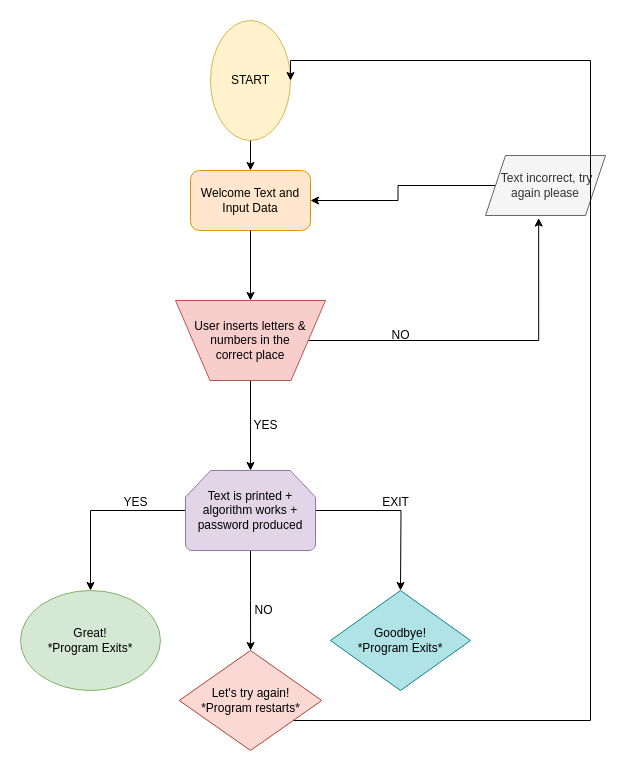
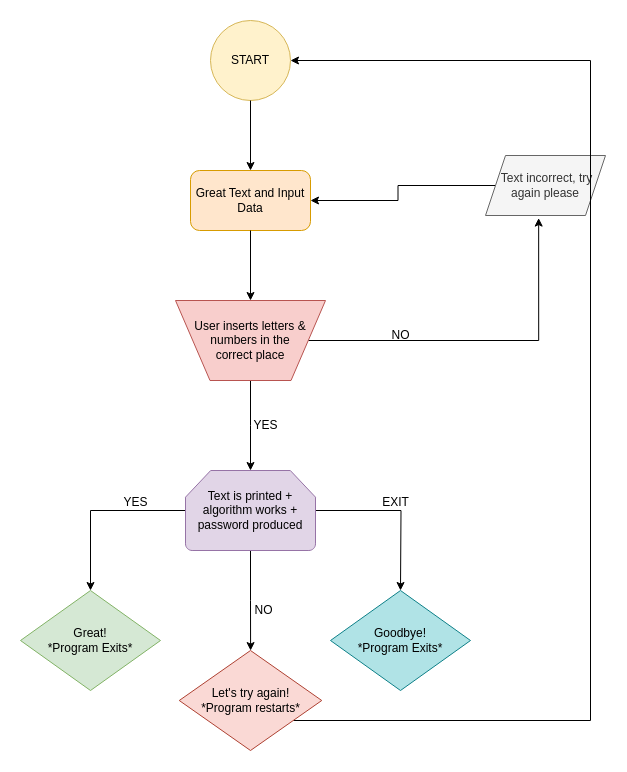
(251, 81) -> (251, 61)
(251, 201) -> (251, 201)
(91, 641) -> (91, 641)
